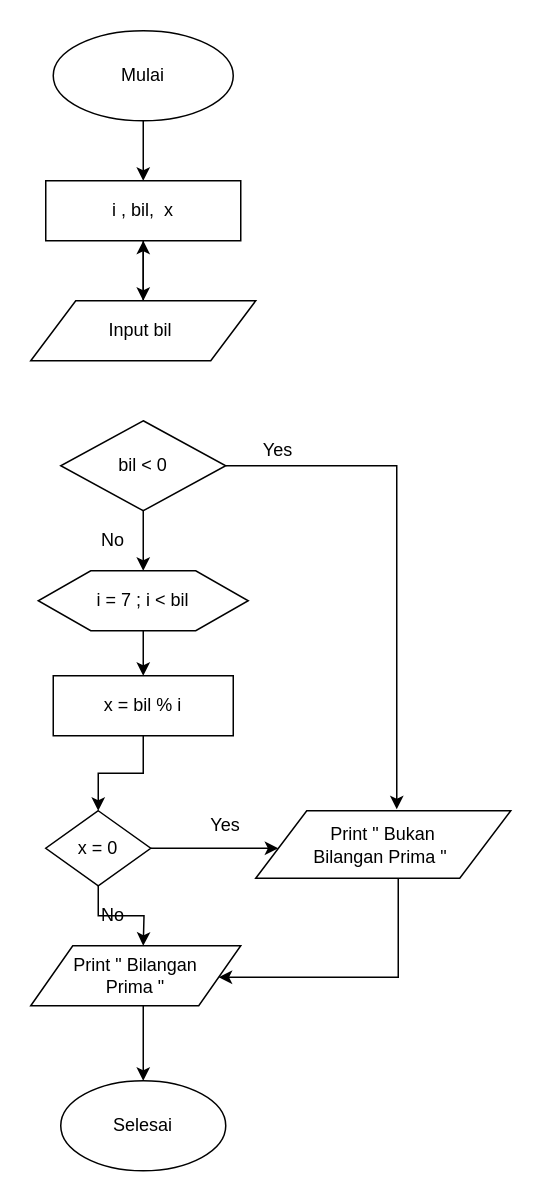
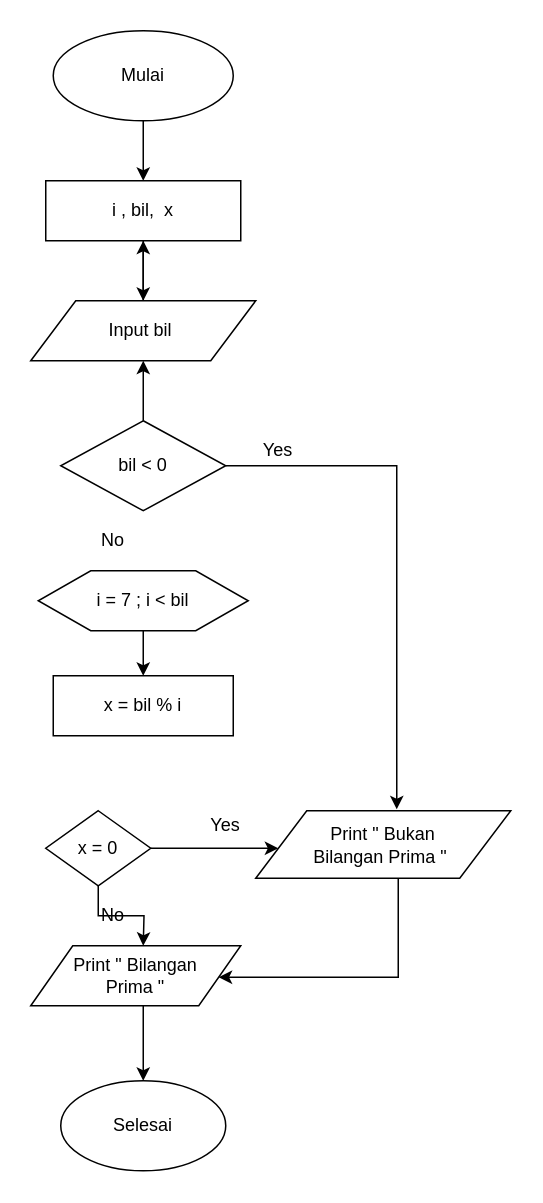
(143, 536) -> (143, 396)
(126, 773) -> none
